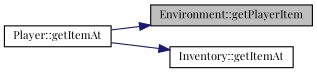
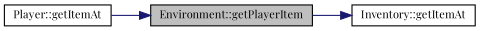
(135, 46) -> (327, 15)
